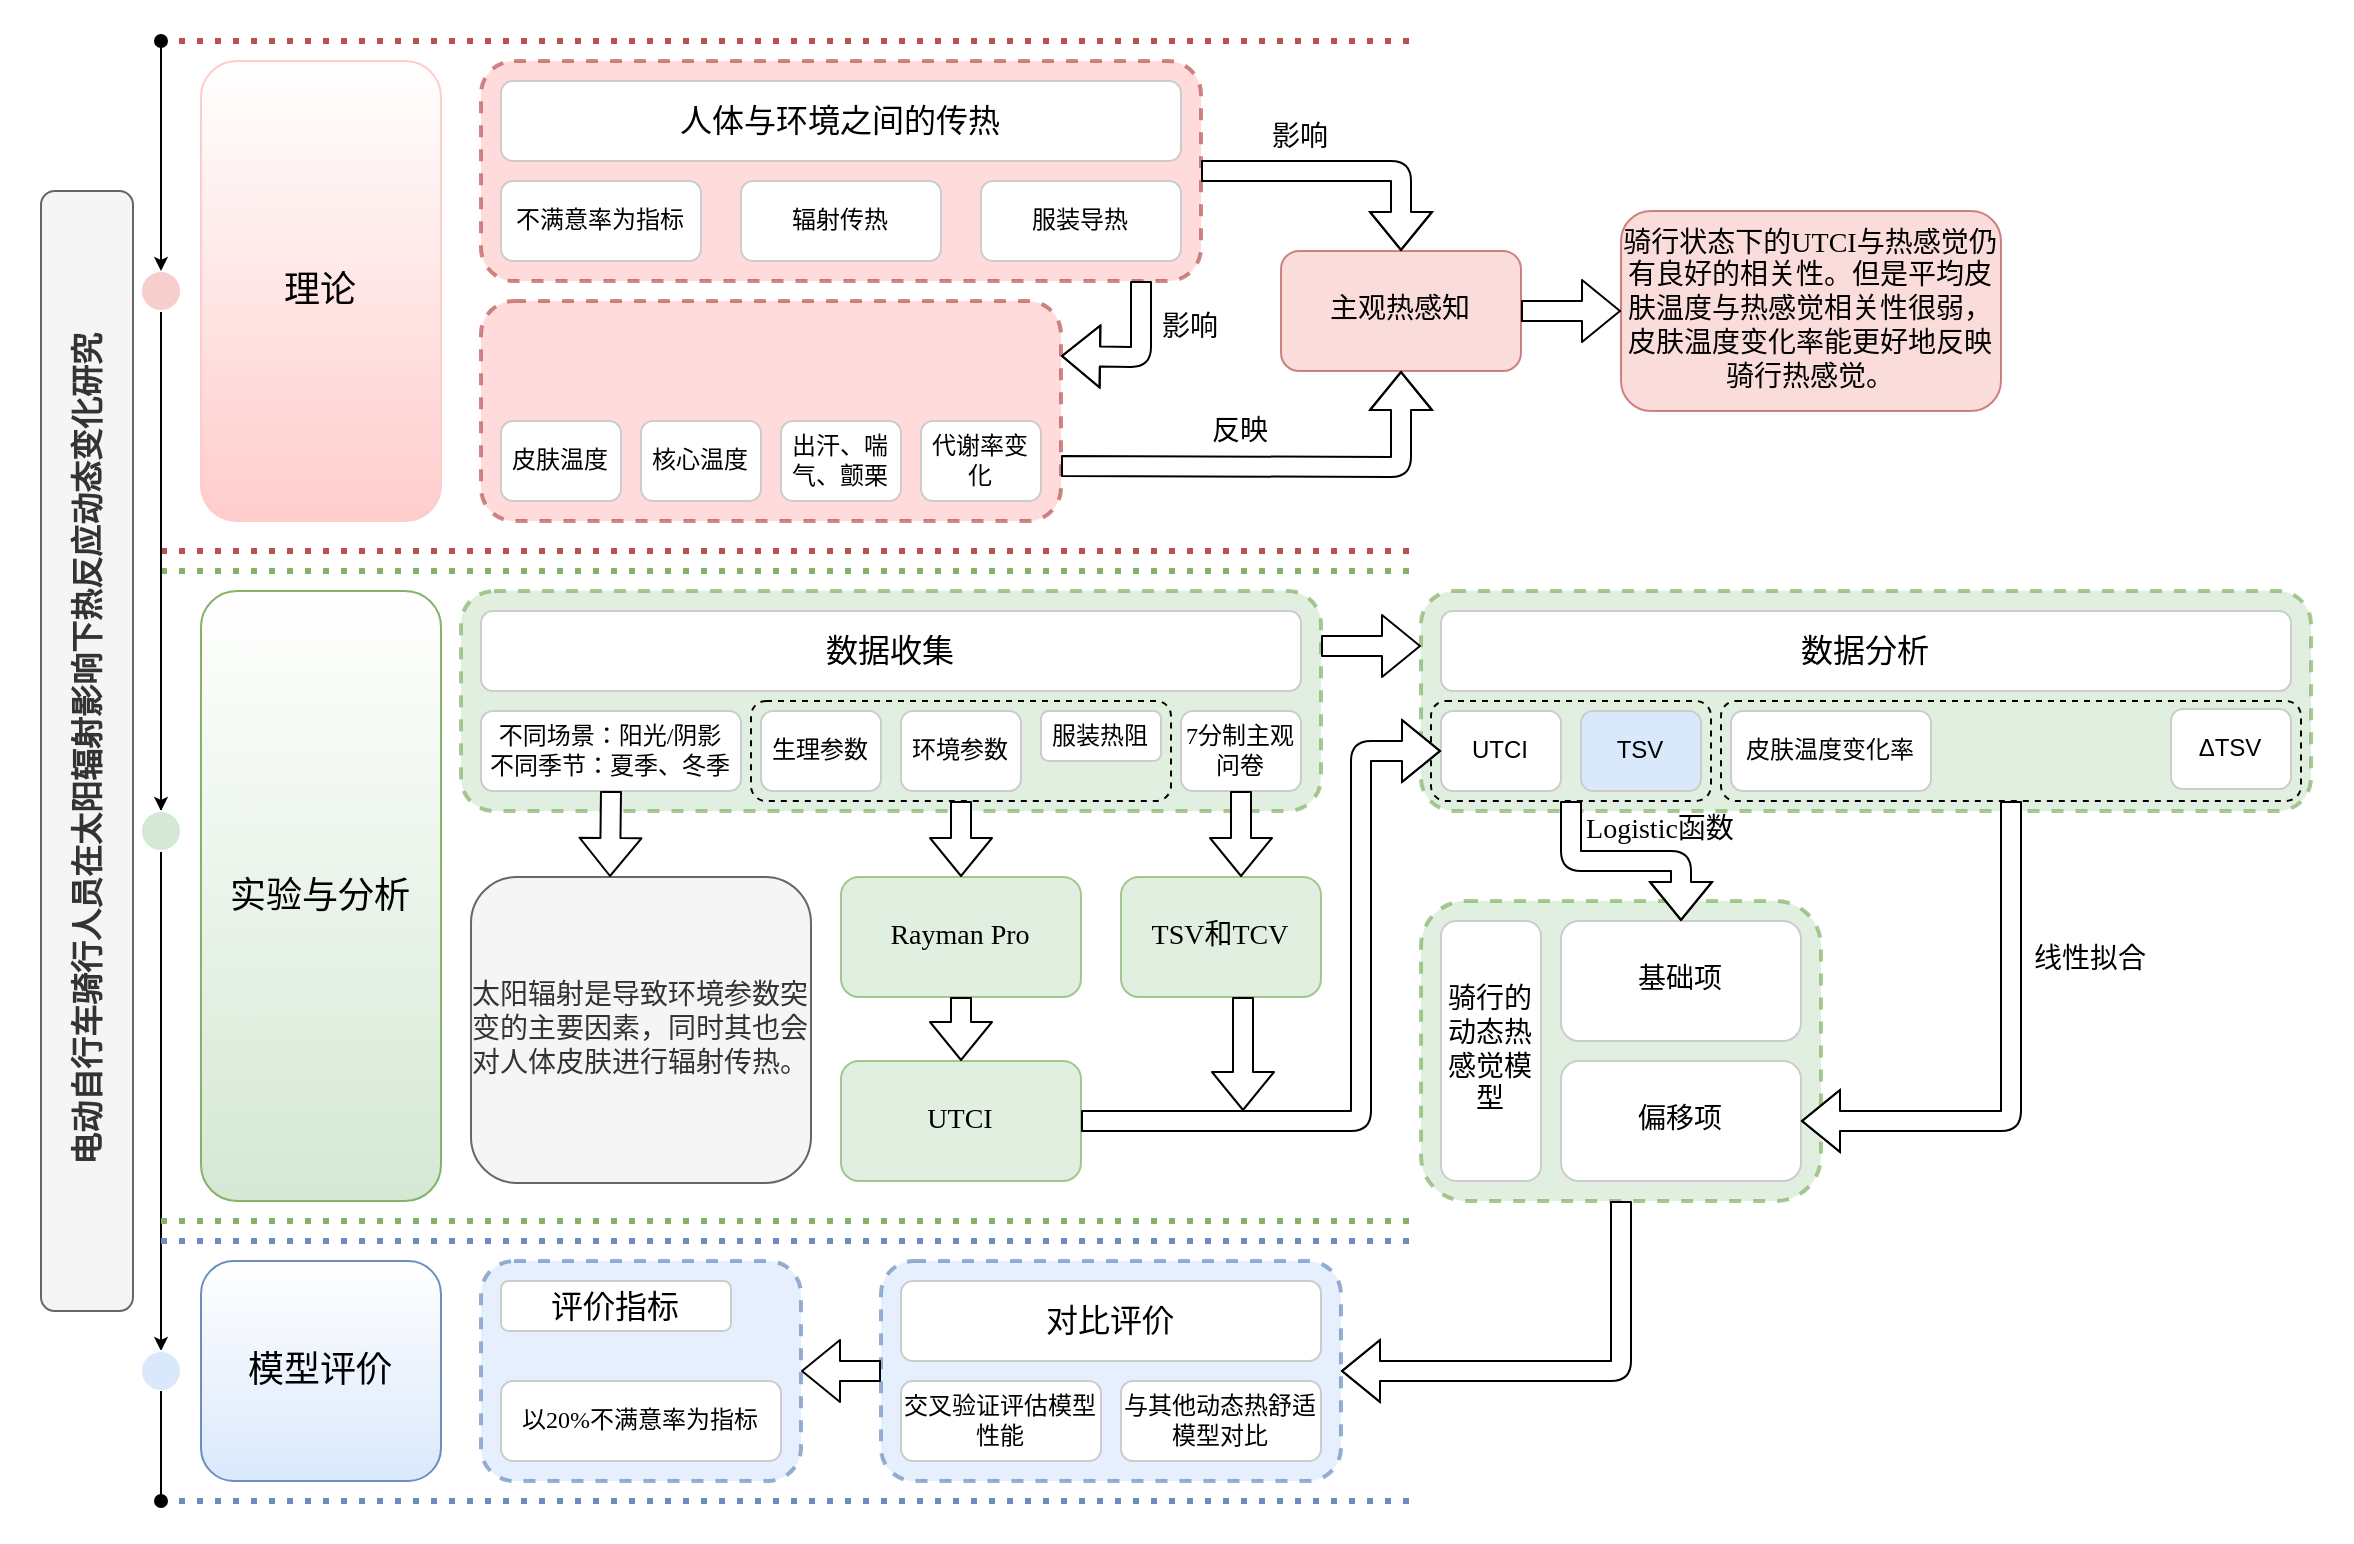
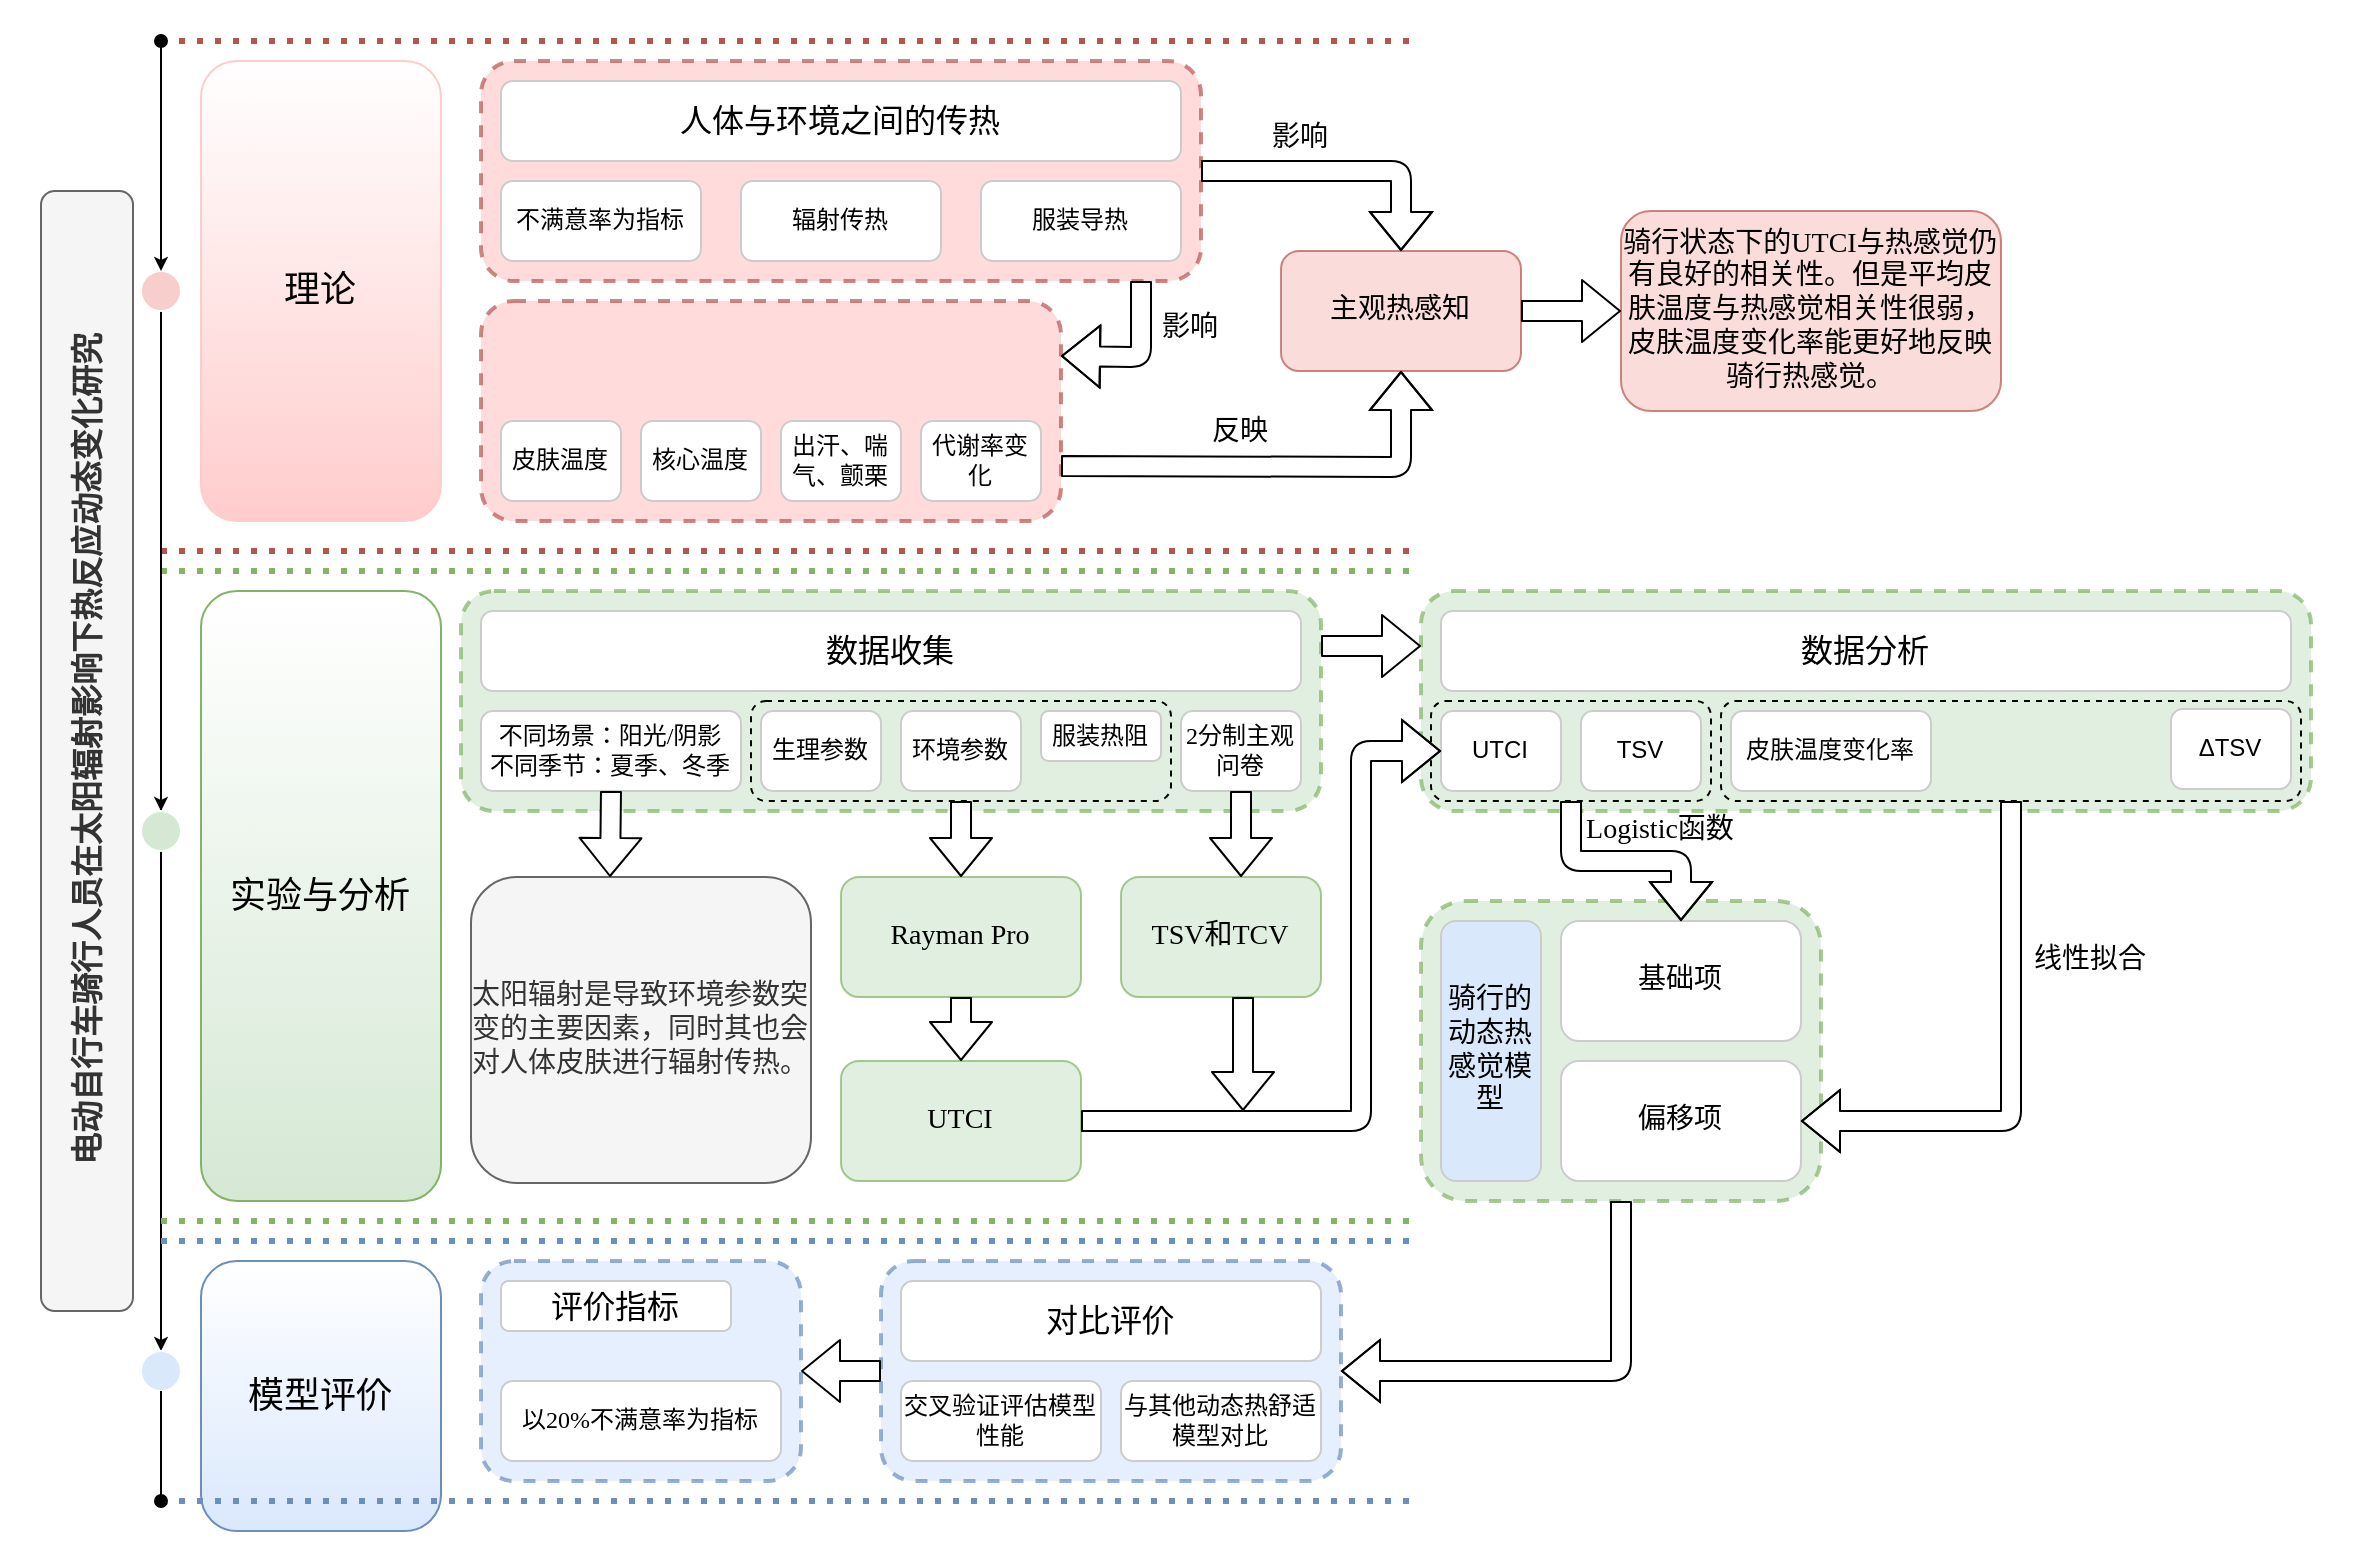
(1241, 751) -> (1241, 751)
(1641, 751) -> (1641, 751)
(1491, 1051) -> (1491, 1051)
(321, 1371) -> (321, 1396)
